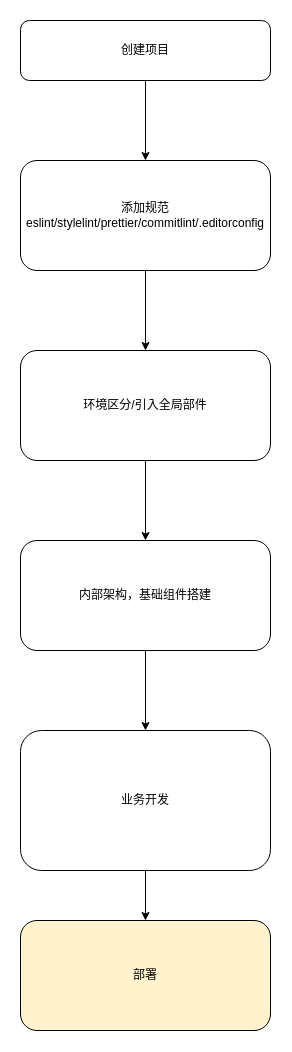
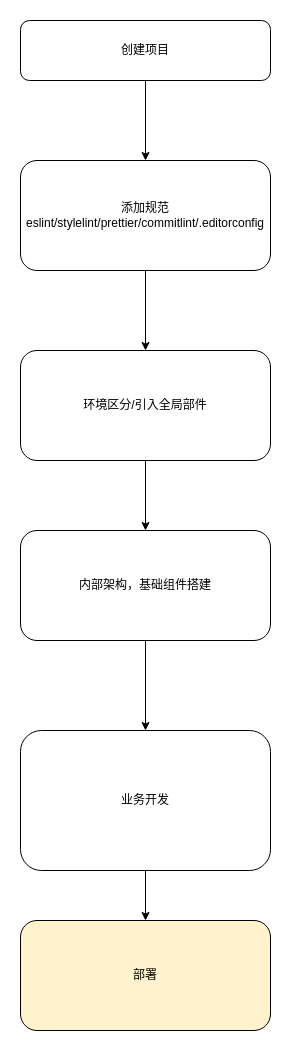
(146, 596) -> (146, 586)
